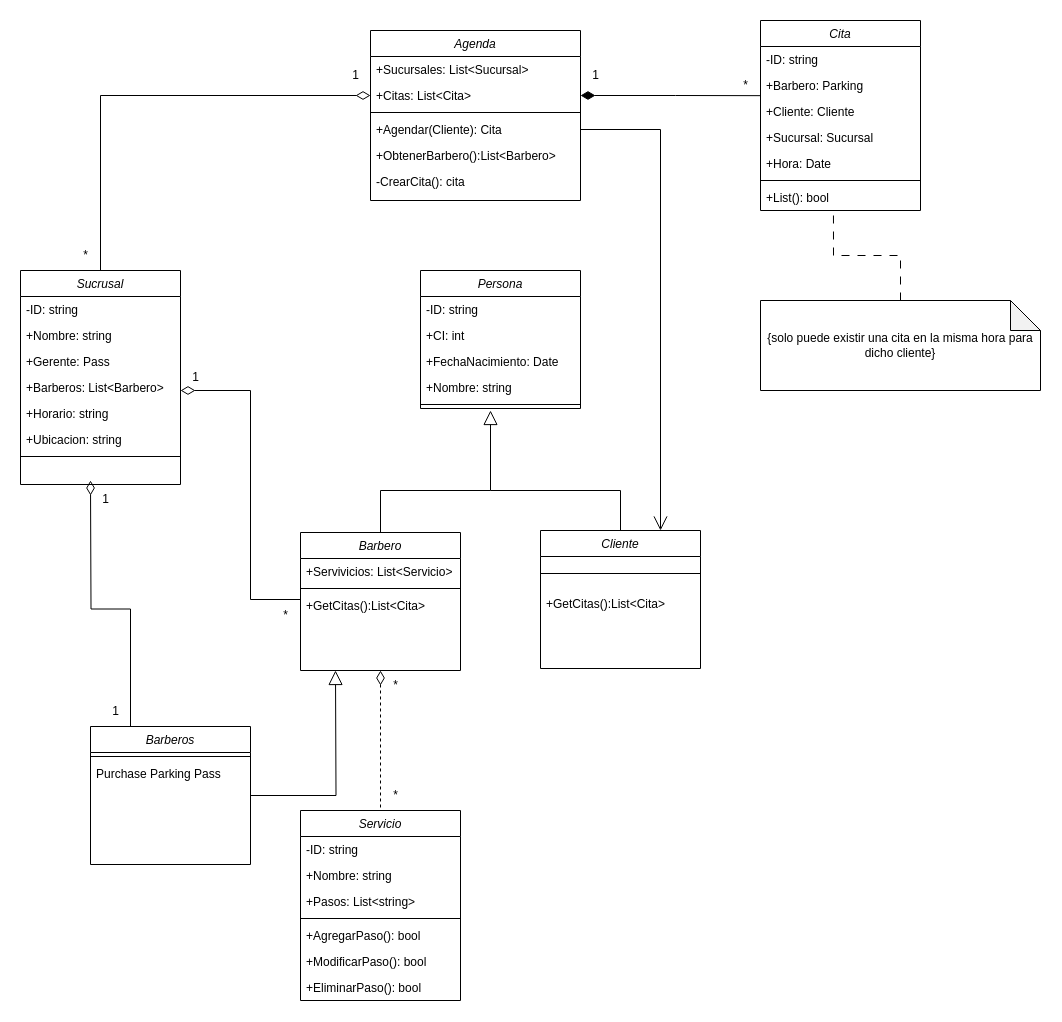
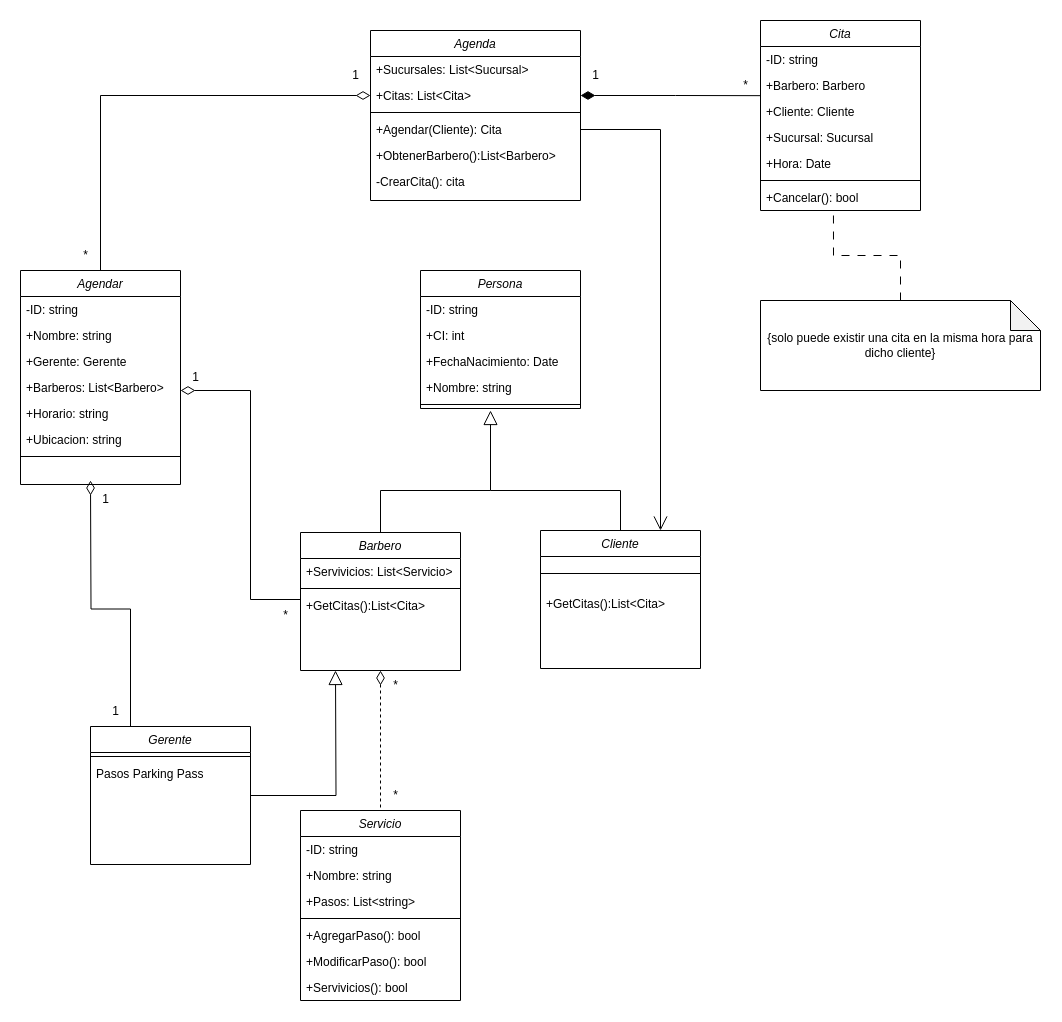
(818, 86) -> (820, 86)
(803, 198) -> (817, 198)
(100, 284) -> (100, 284)
(70, 362) -> (80, 362)
(170, 740) -> (170, 740)
(162, 774) -> (152, 774)
(367, 988) -> (364, 988)
